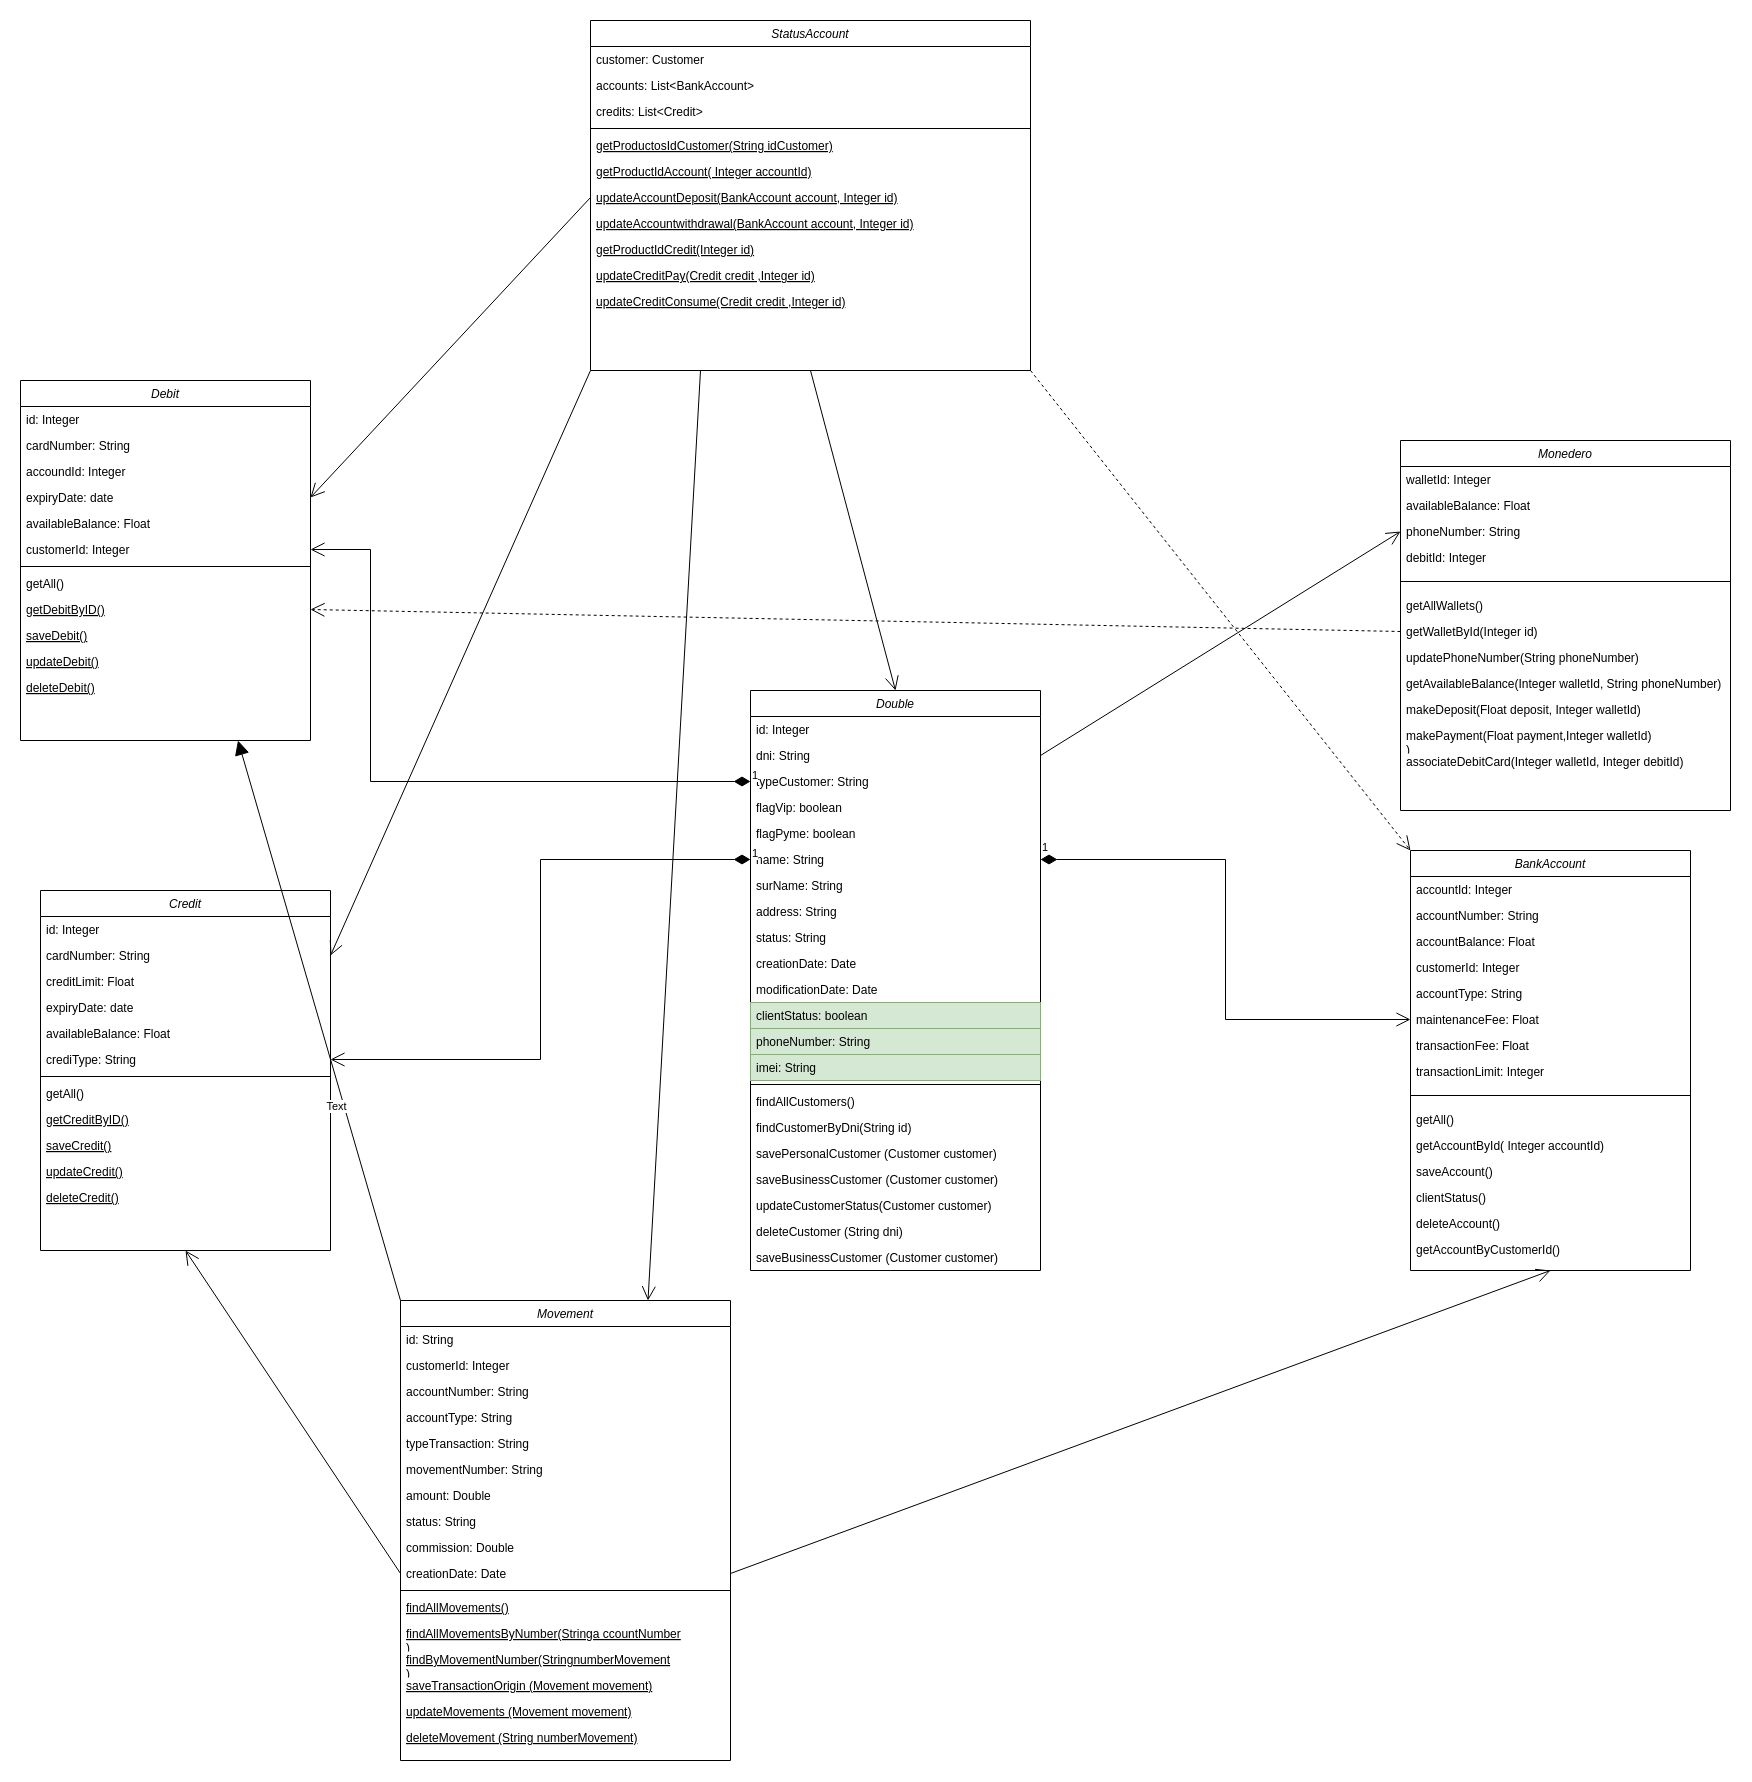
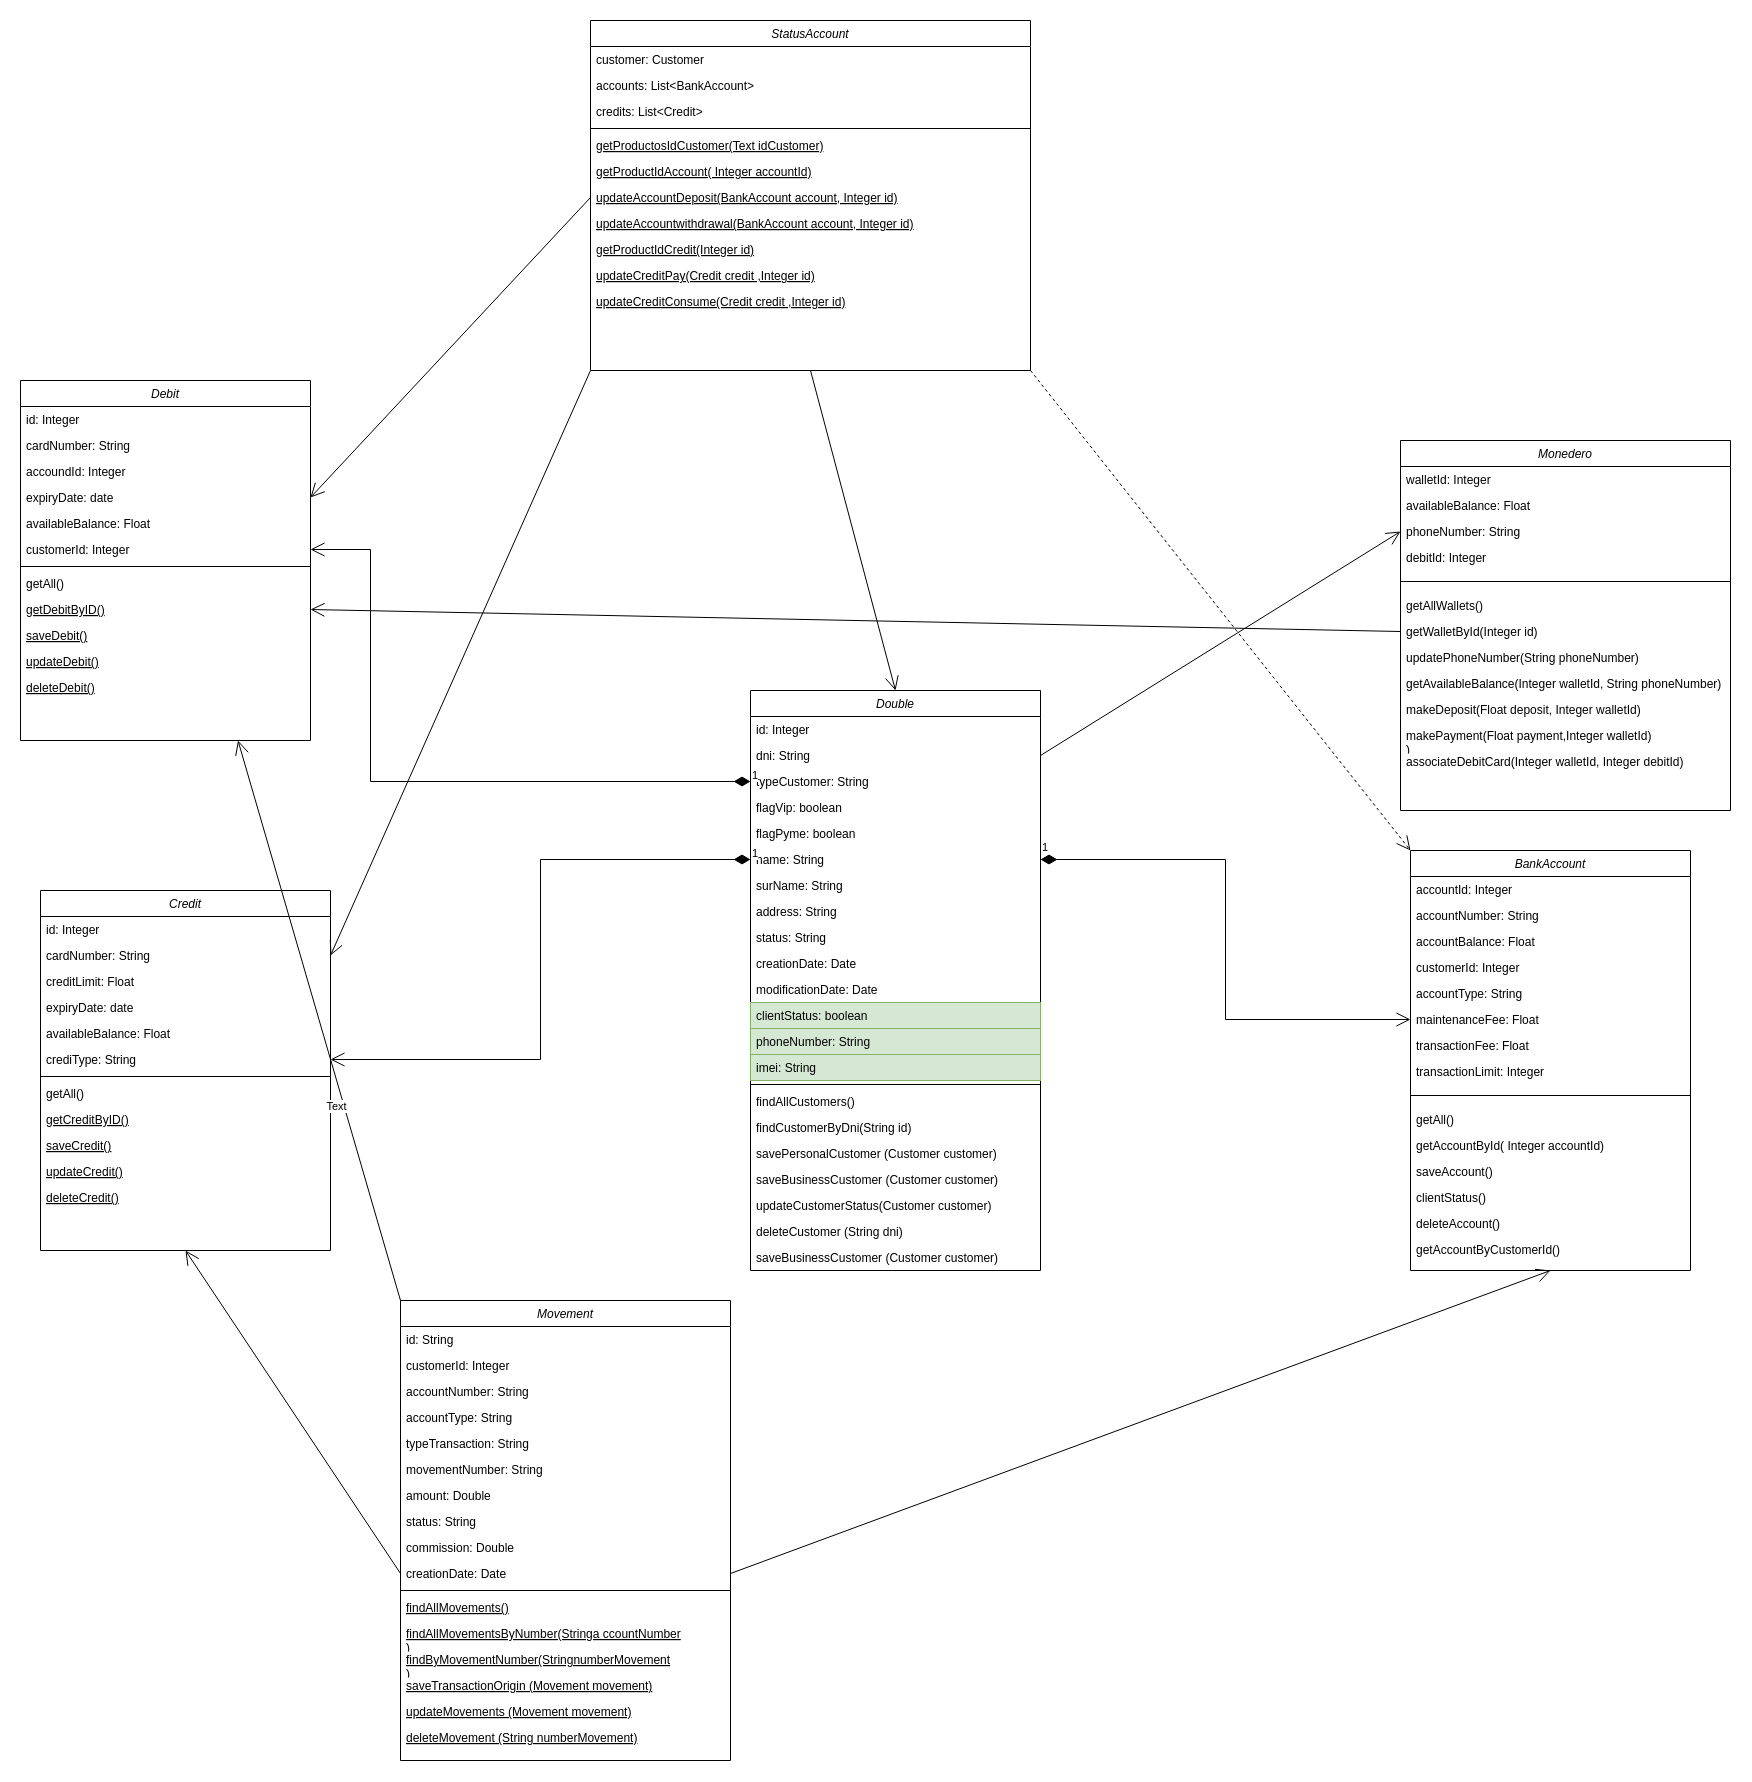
(731, 146) -> (725, 146)
(856, 621) -> (856, 621)
(242, 755) -> (241, 749)
(674, 835) -> none
